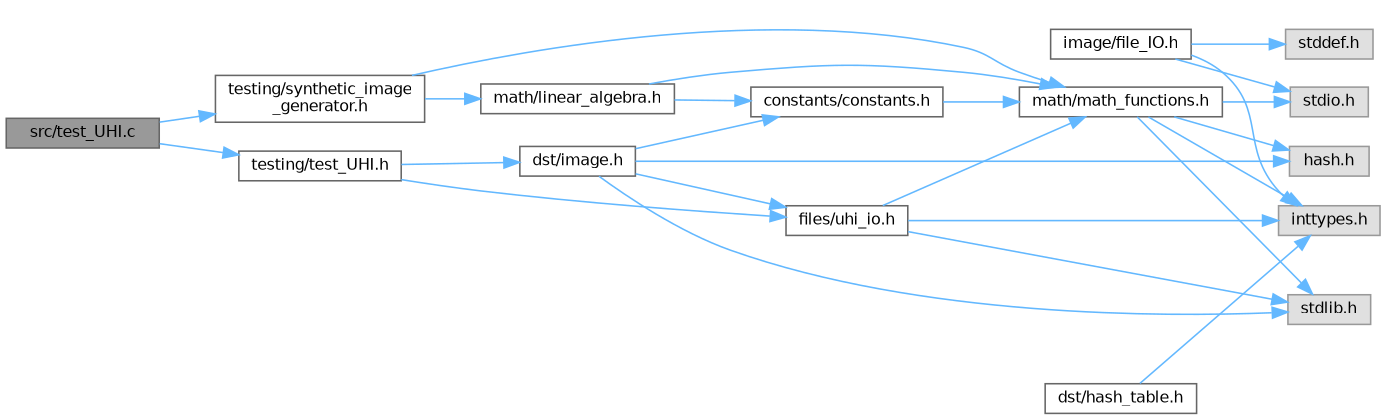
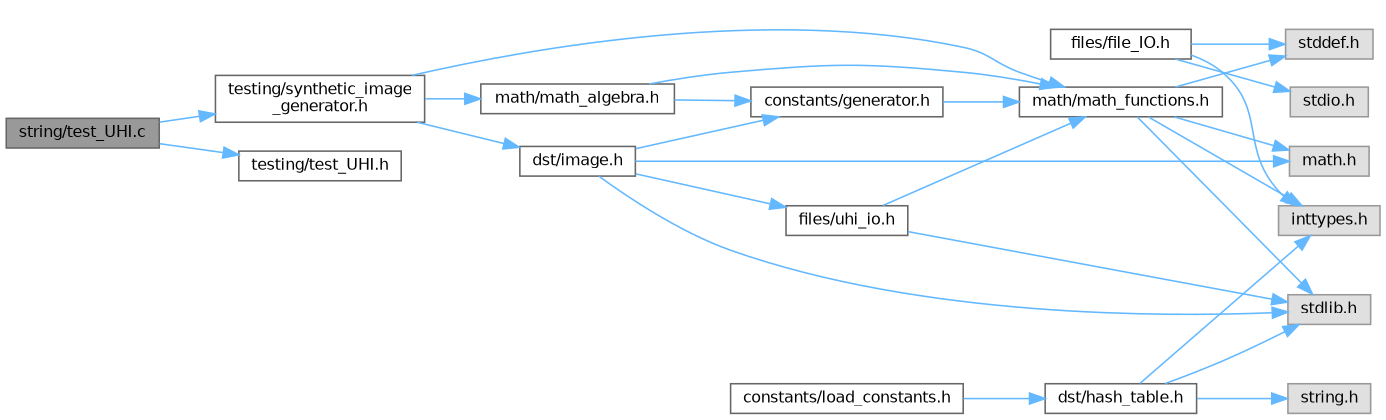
(1121, 44) -> (1121, 44)
(578, 99) -> (578, 99)
(847, 102) -> (847, 102)
(1255, 102) -> (1206, 78)
(83, 133) -> (83, 133)
(1329, 161) -> (1329, 161)
(453, 164) -> (460, 133)
(585, 202) -> none
(1085, 221) -> none
none -> (1226, 360)
none -> (847, 399)
none -> (1329, 399)
